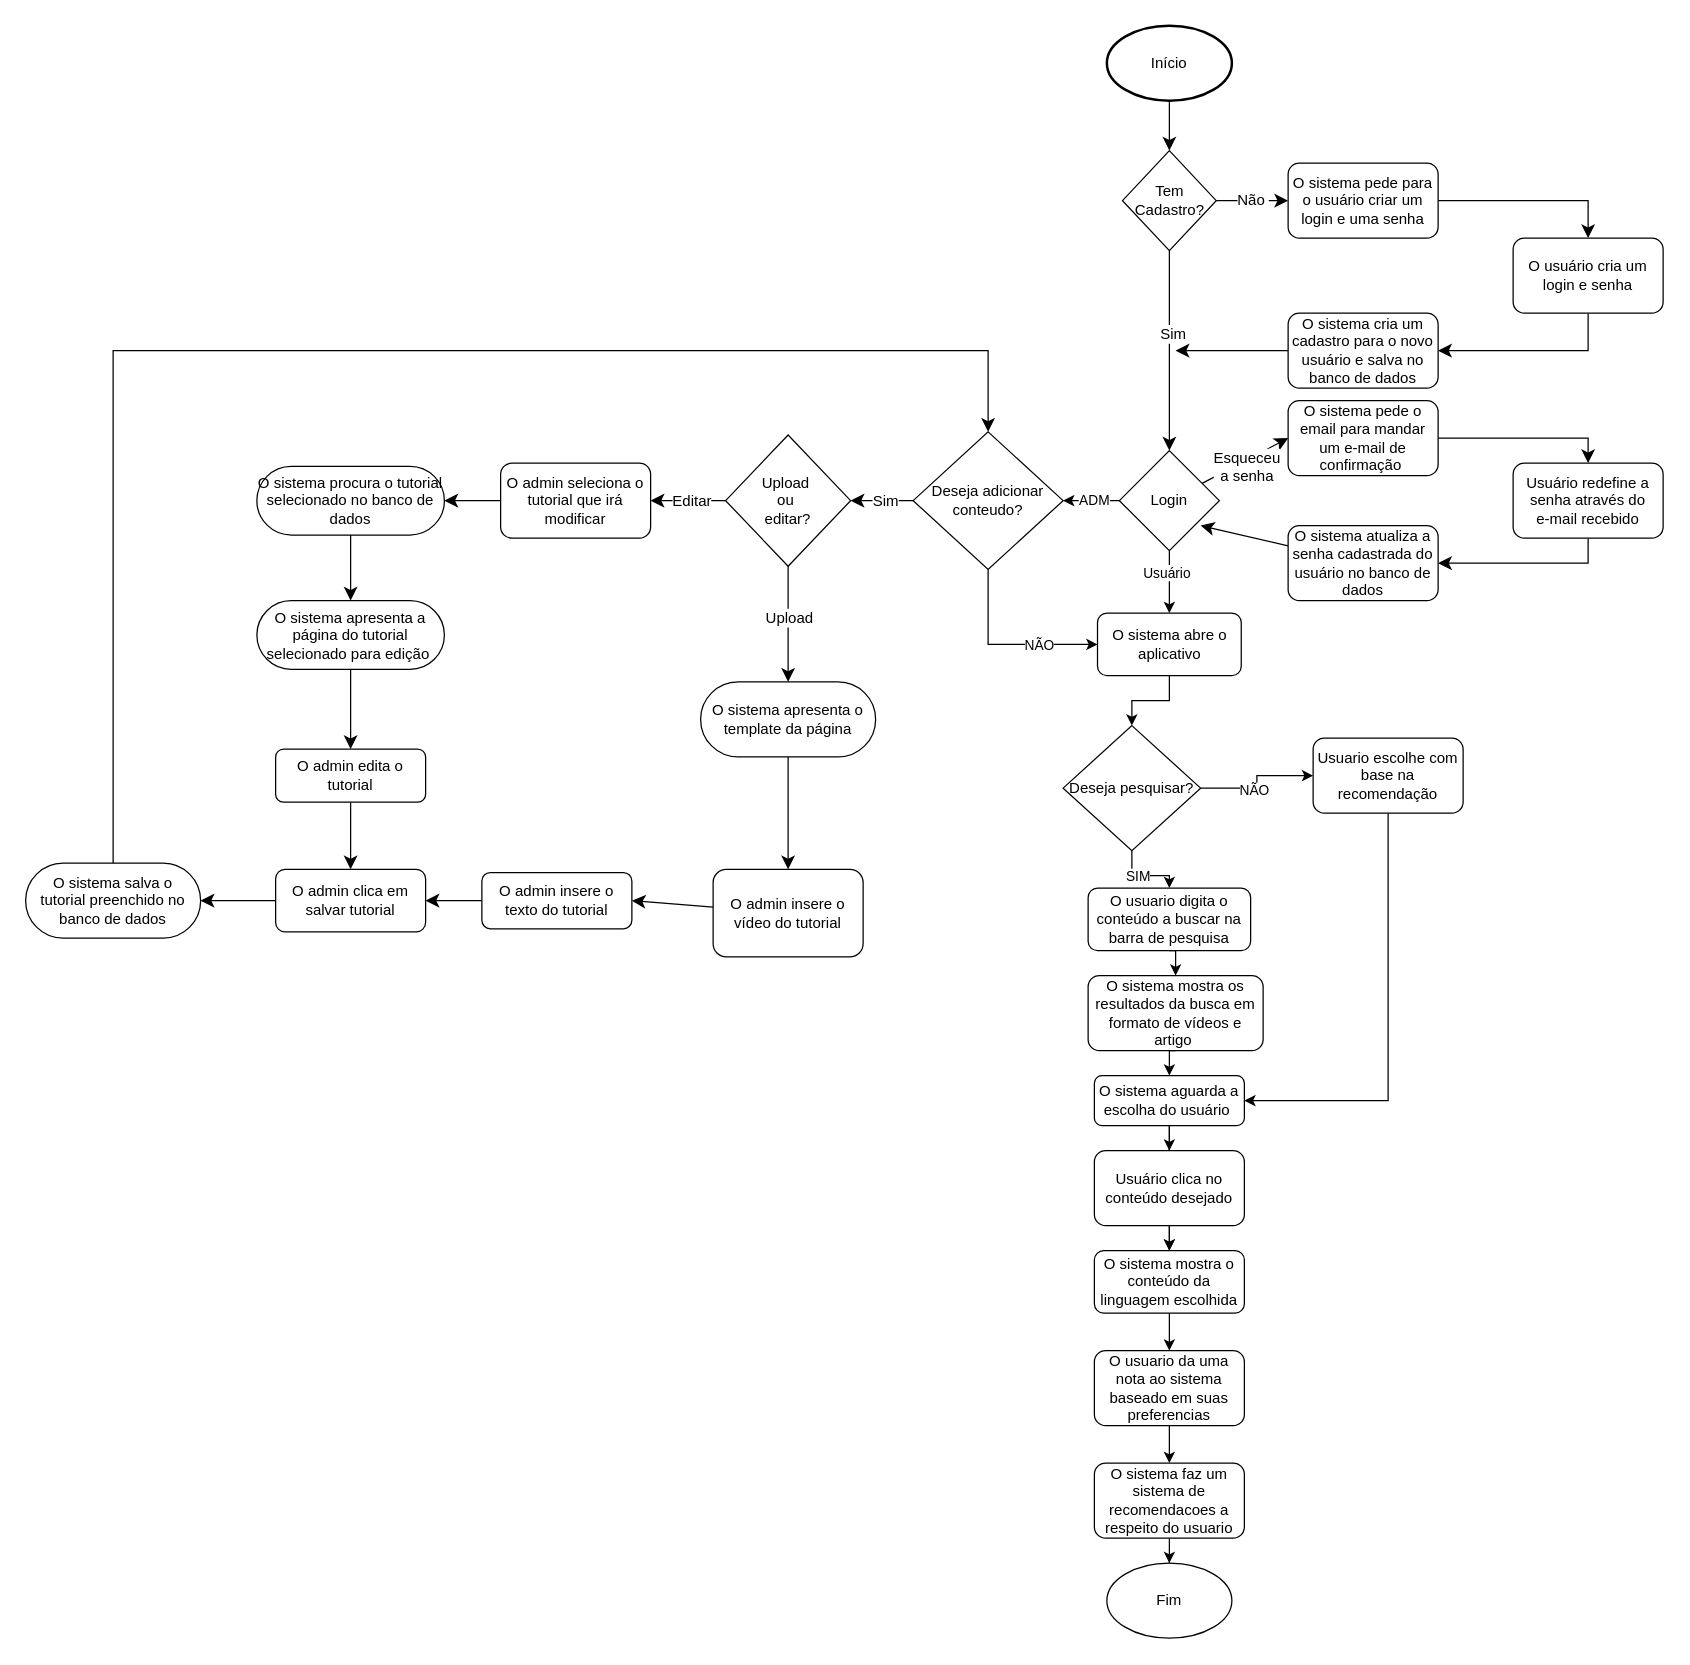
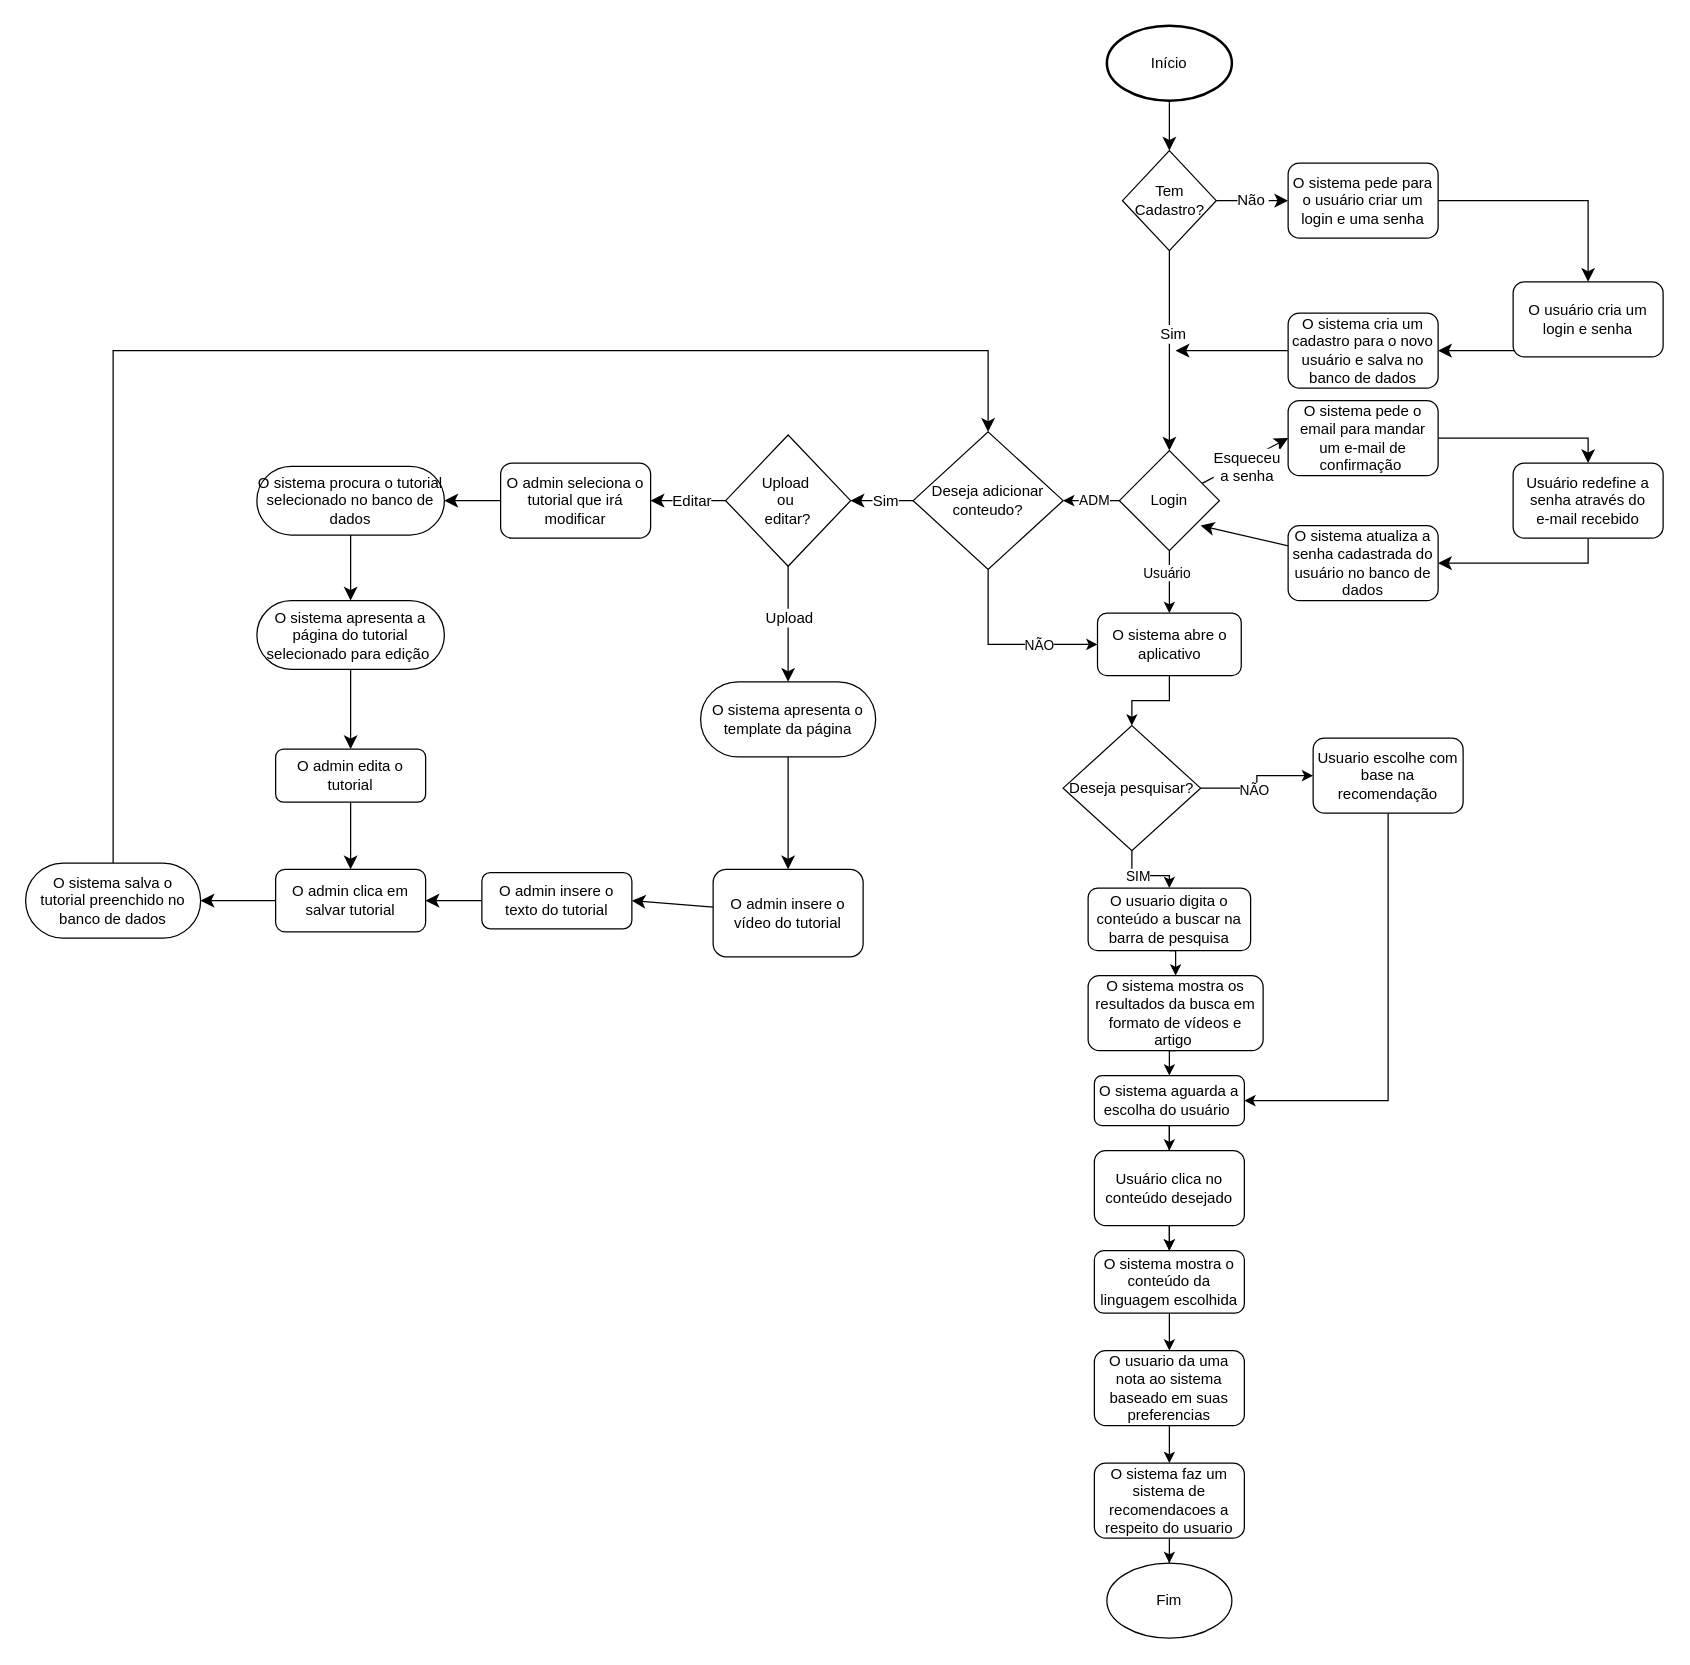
(1588, 276) -> (1588, 319)
